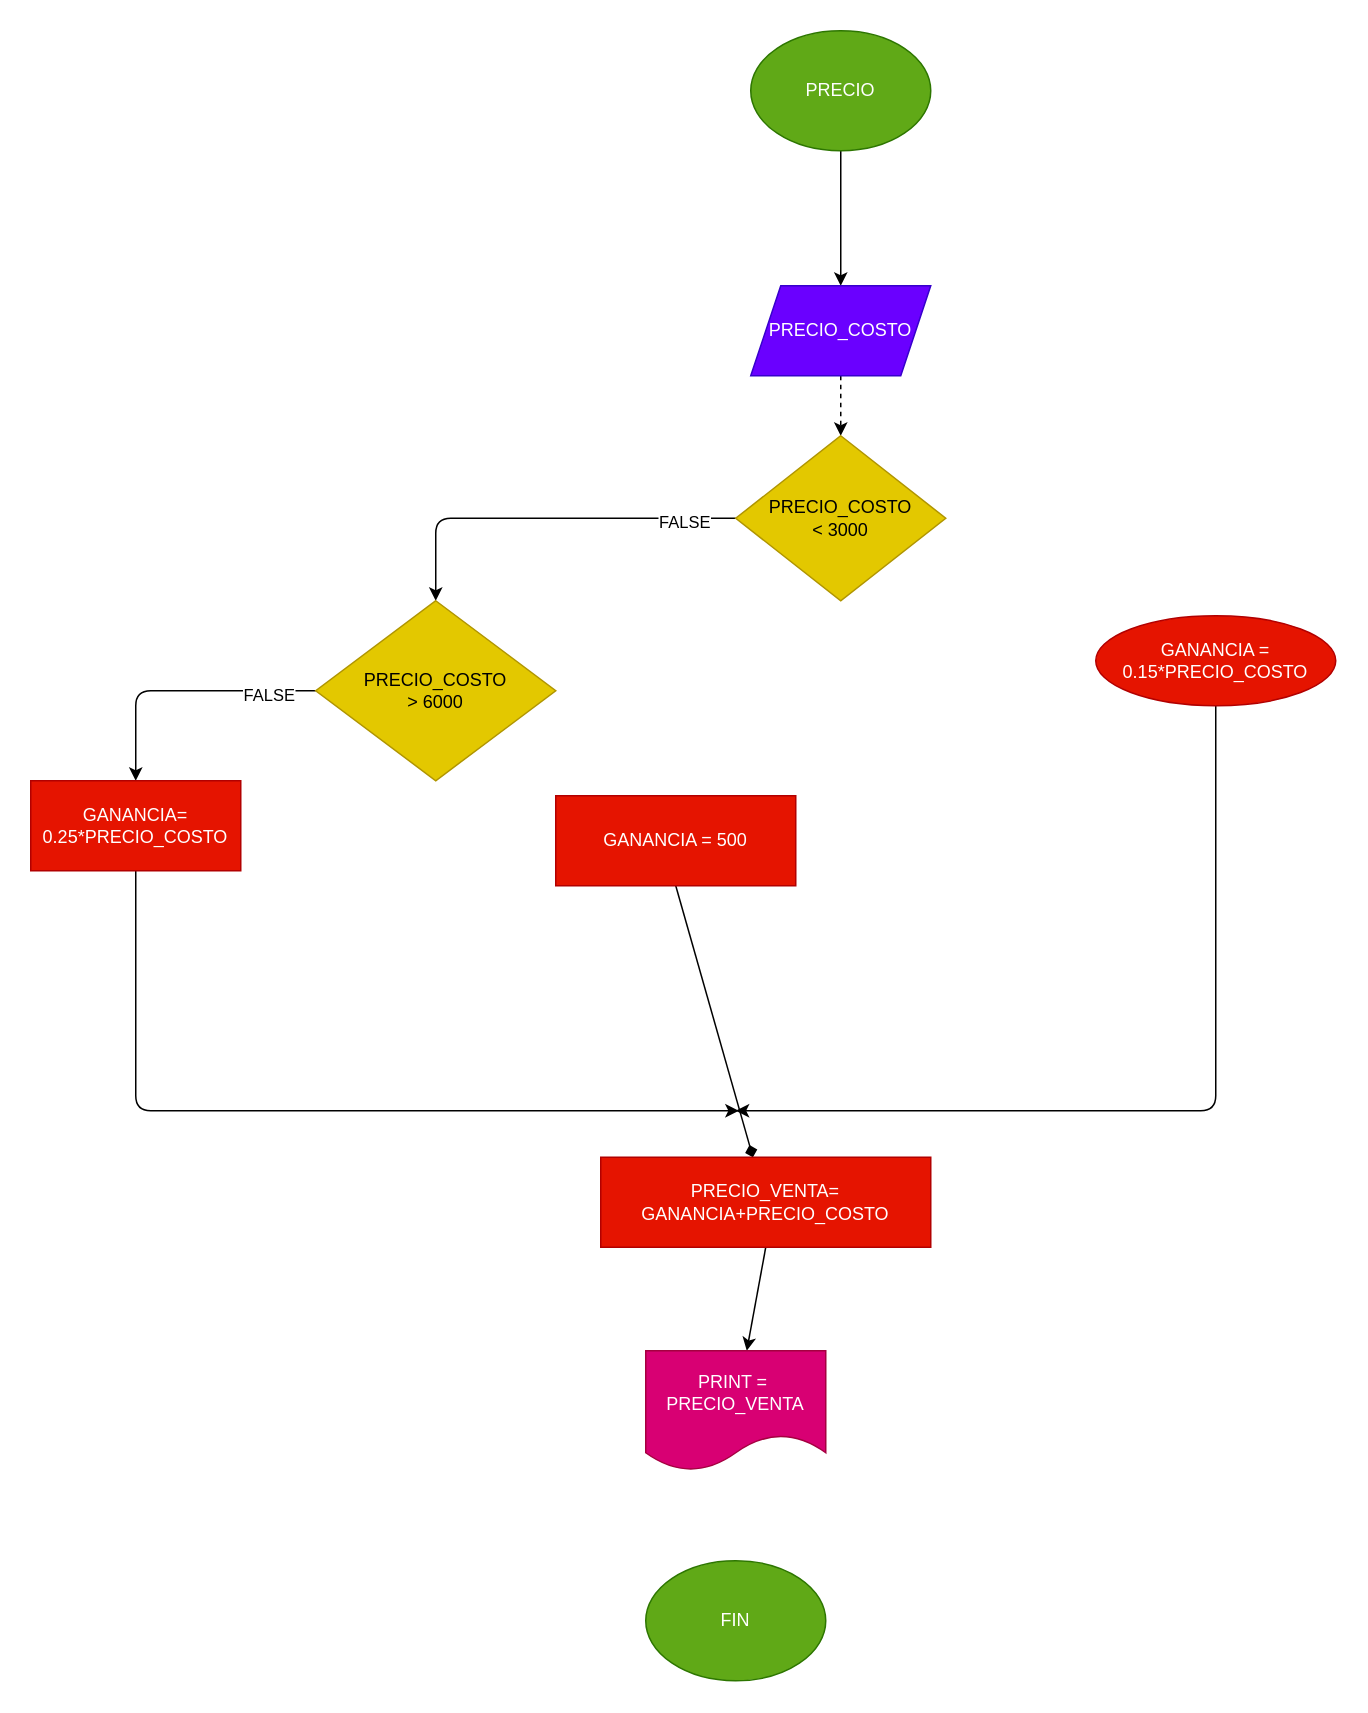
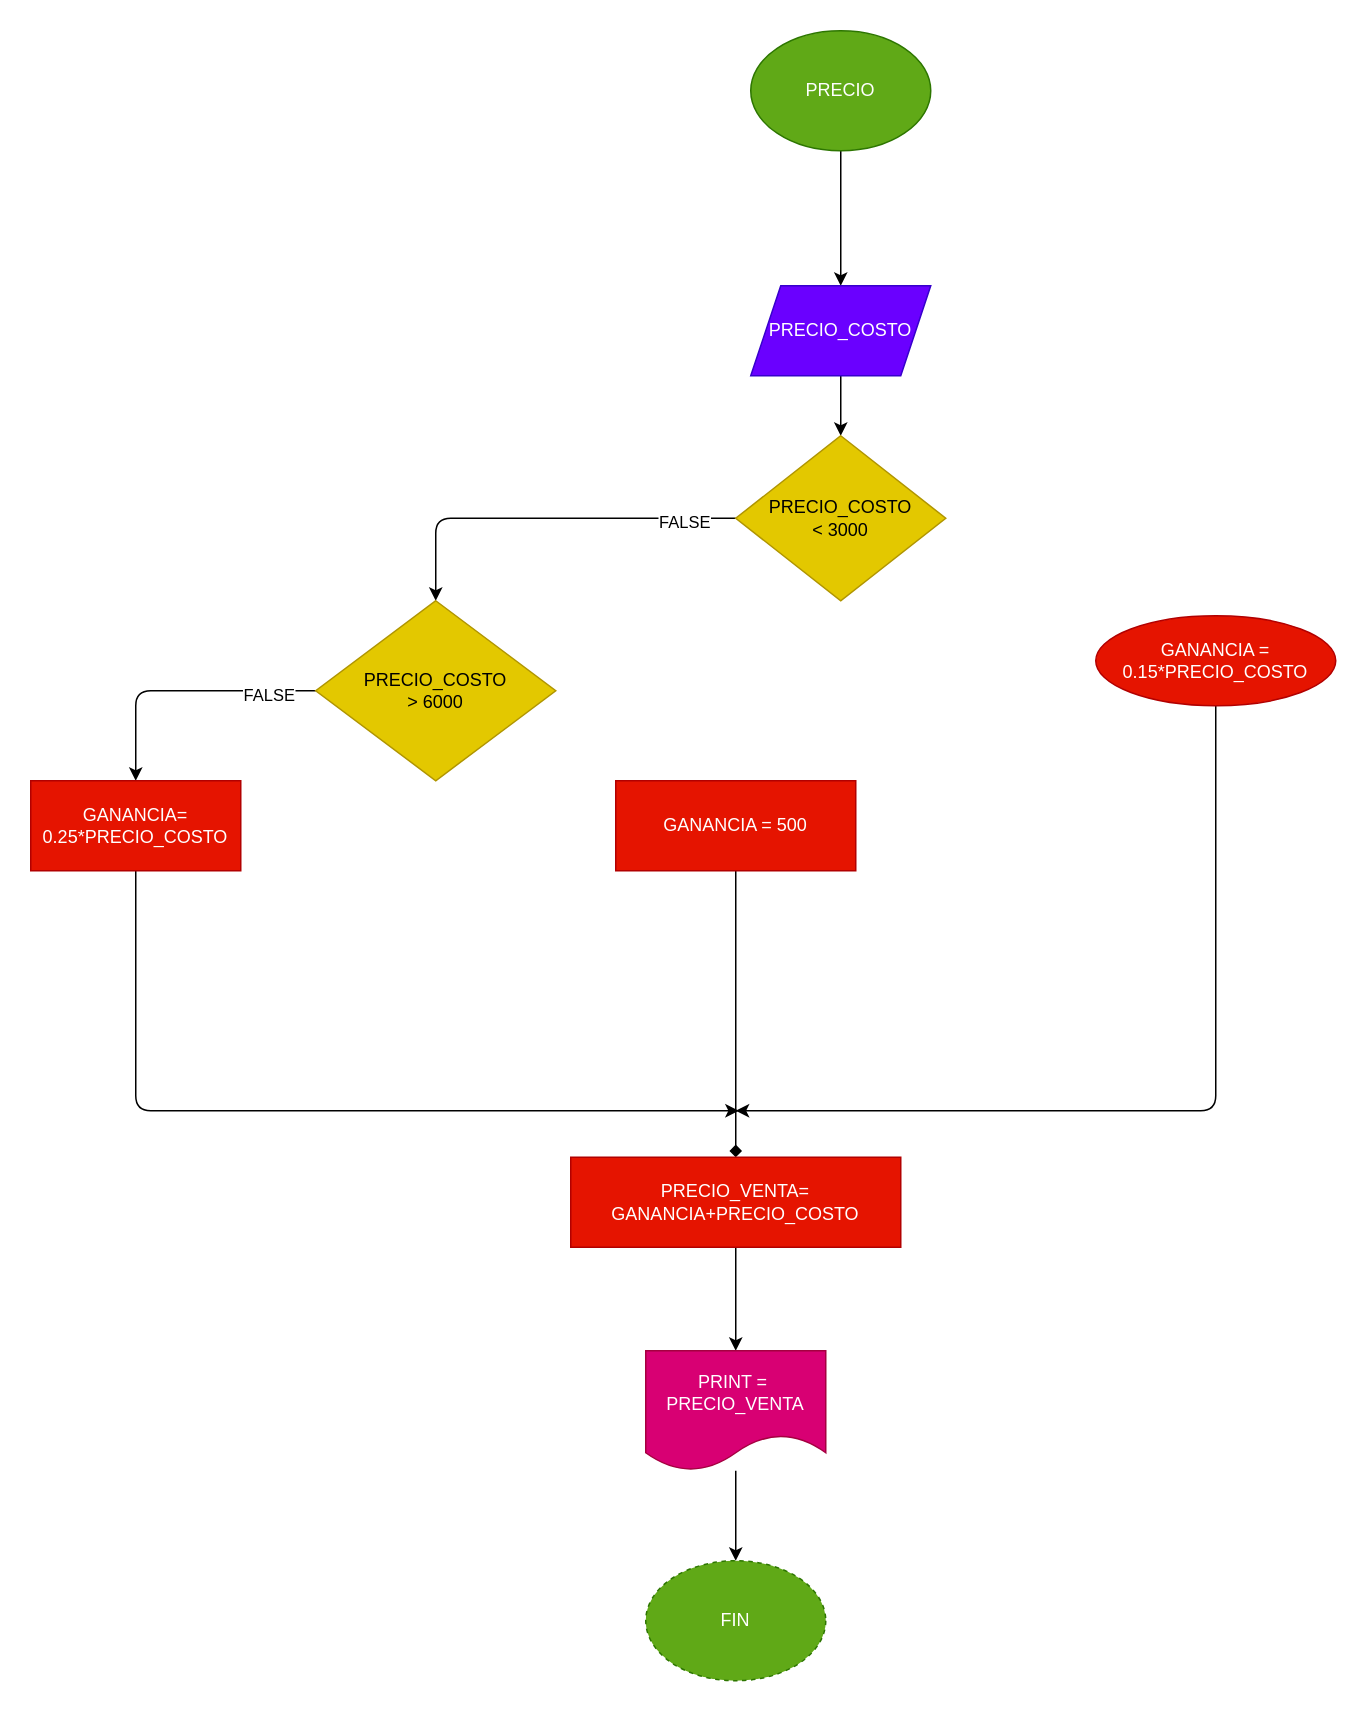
(841, 400) -> (841, 400)
(676, 841) -> (736, 826)
(766, 1202) -> (736, 1202)
none -> (736, 1511)
(736, 1621) -> (736, 1621)
